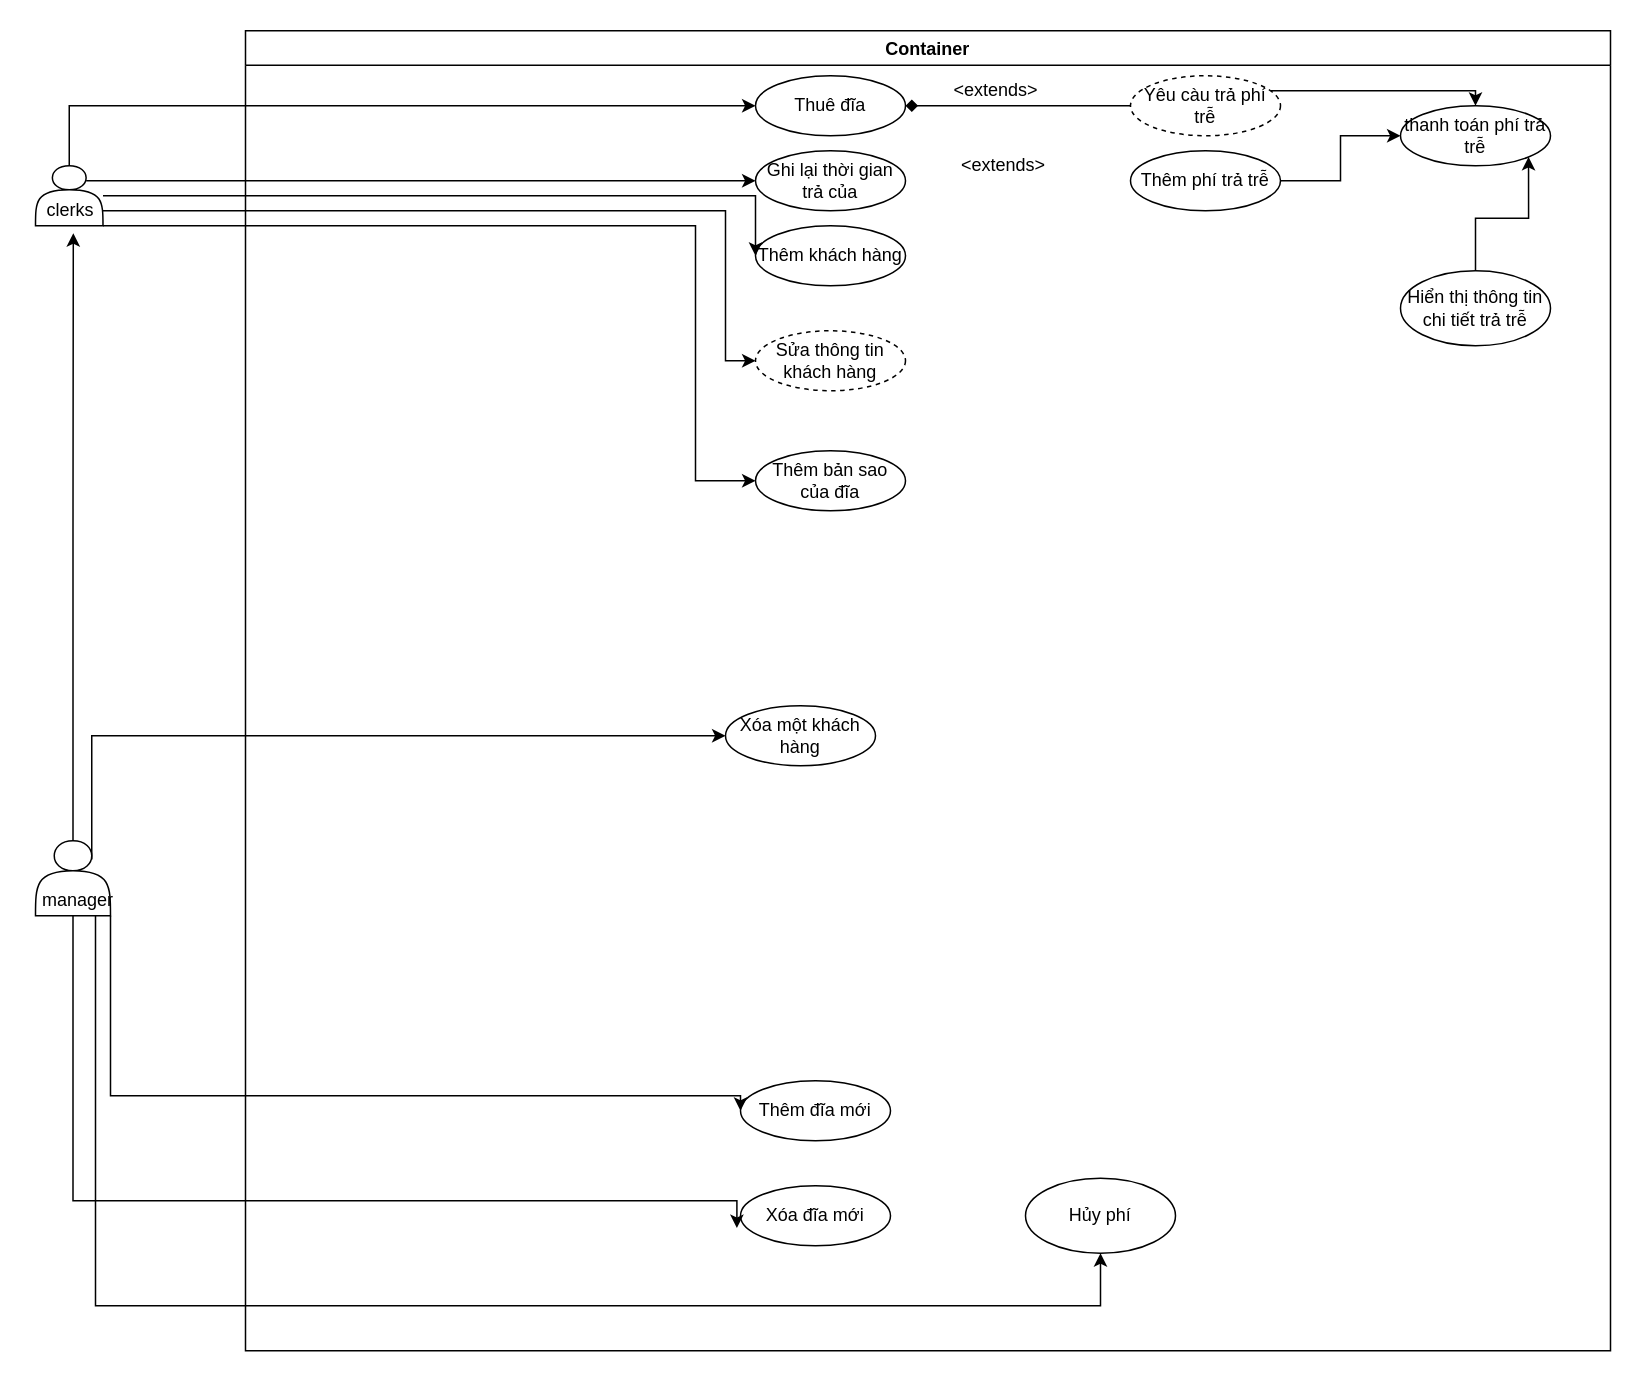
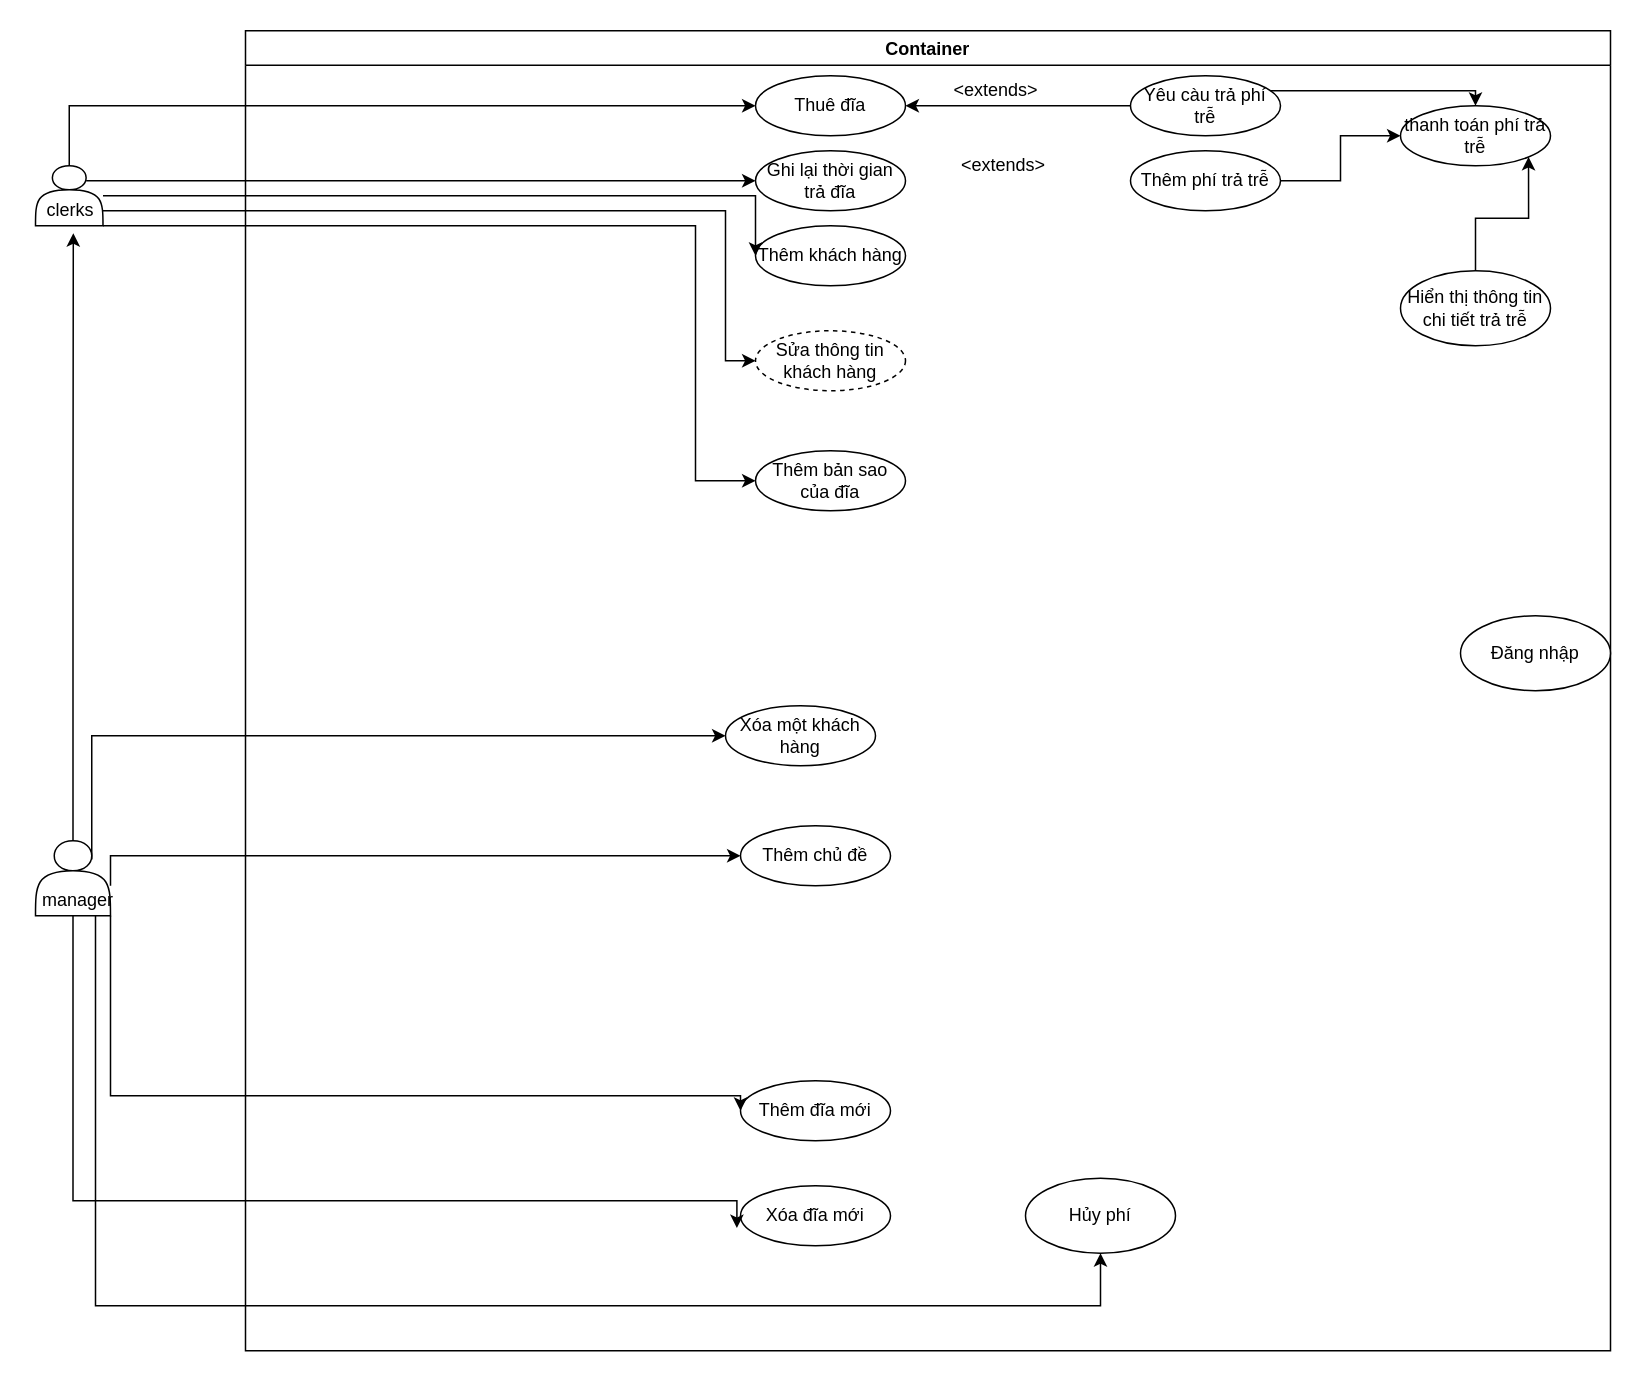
(918, 106) -> (917, 106)
(1205, 106) -> (1205, 106)
(830, 181) -> (830, 181)
none -> (1535, 653)
none -> (405, 856)
none -> (815, 856)
